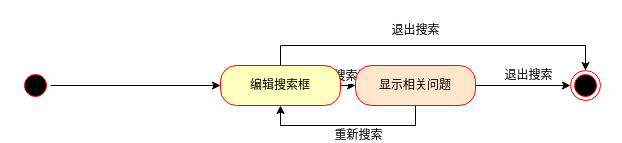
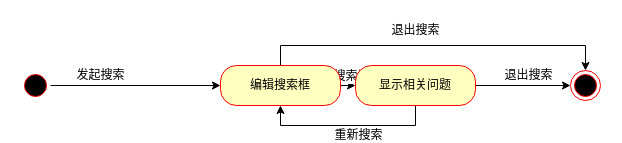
none -> (101, 76)
(416, 86) -> (416, 86)
